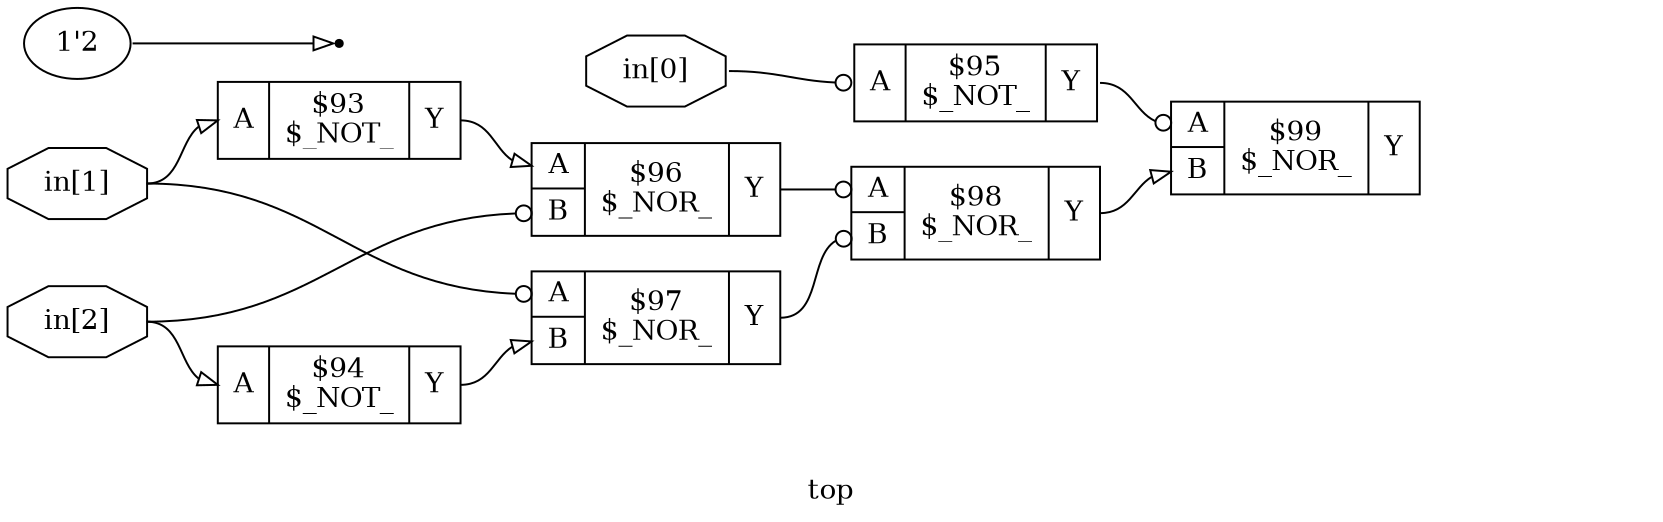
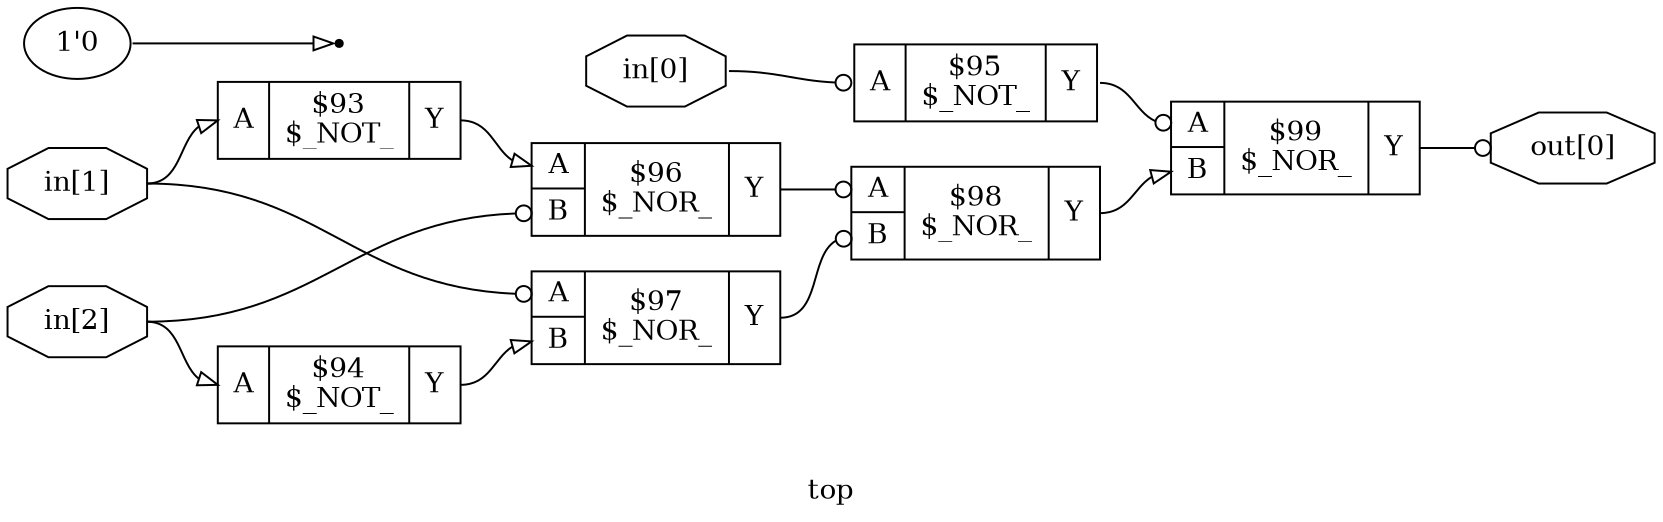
(77, 43) -> (77, 43)
none -> (1573, 148)
